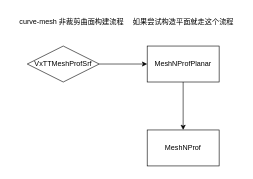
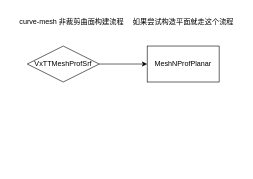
(183, 124) -> none
(183, 148) -> none
